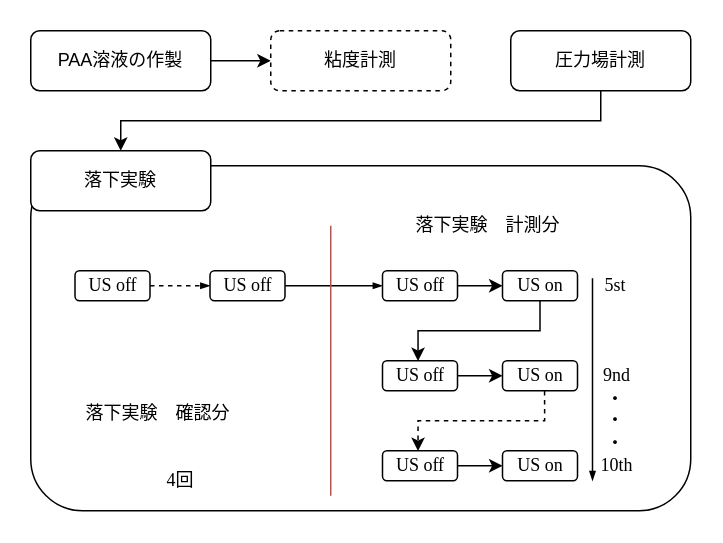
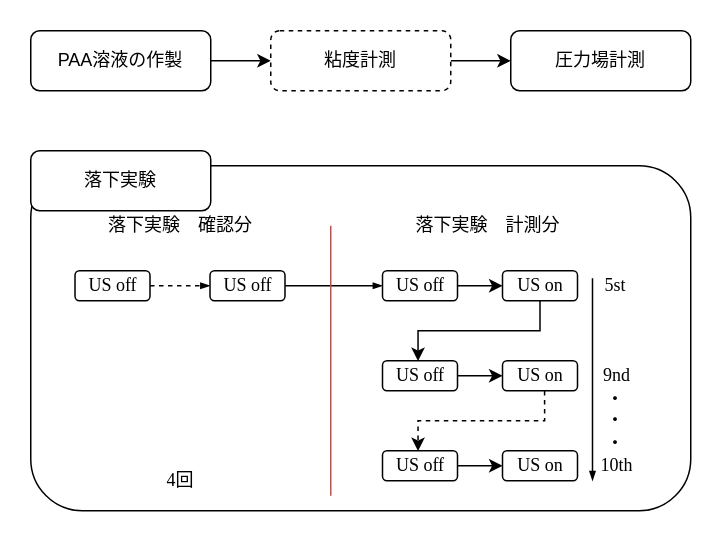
none -> (476, 61)
(366, 121) -> none
(158, 413) -> (180, 226)
